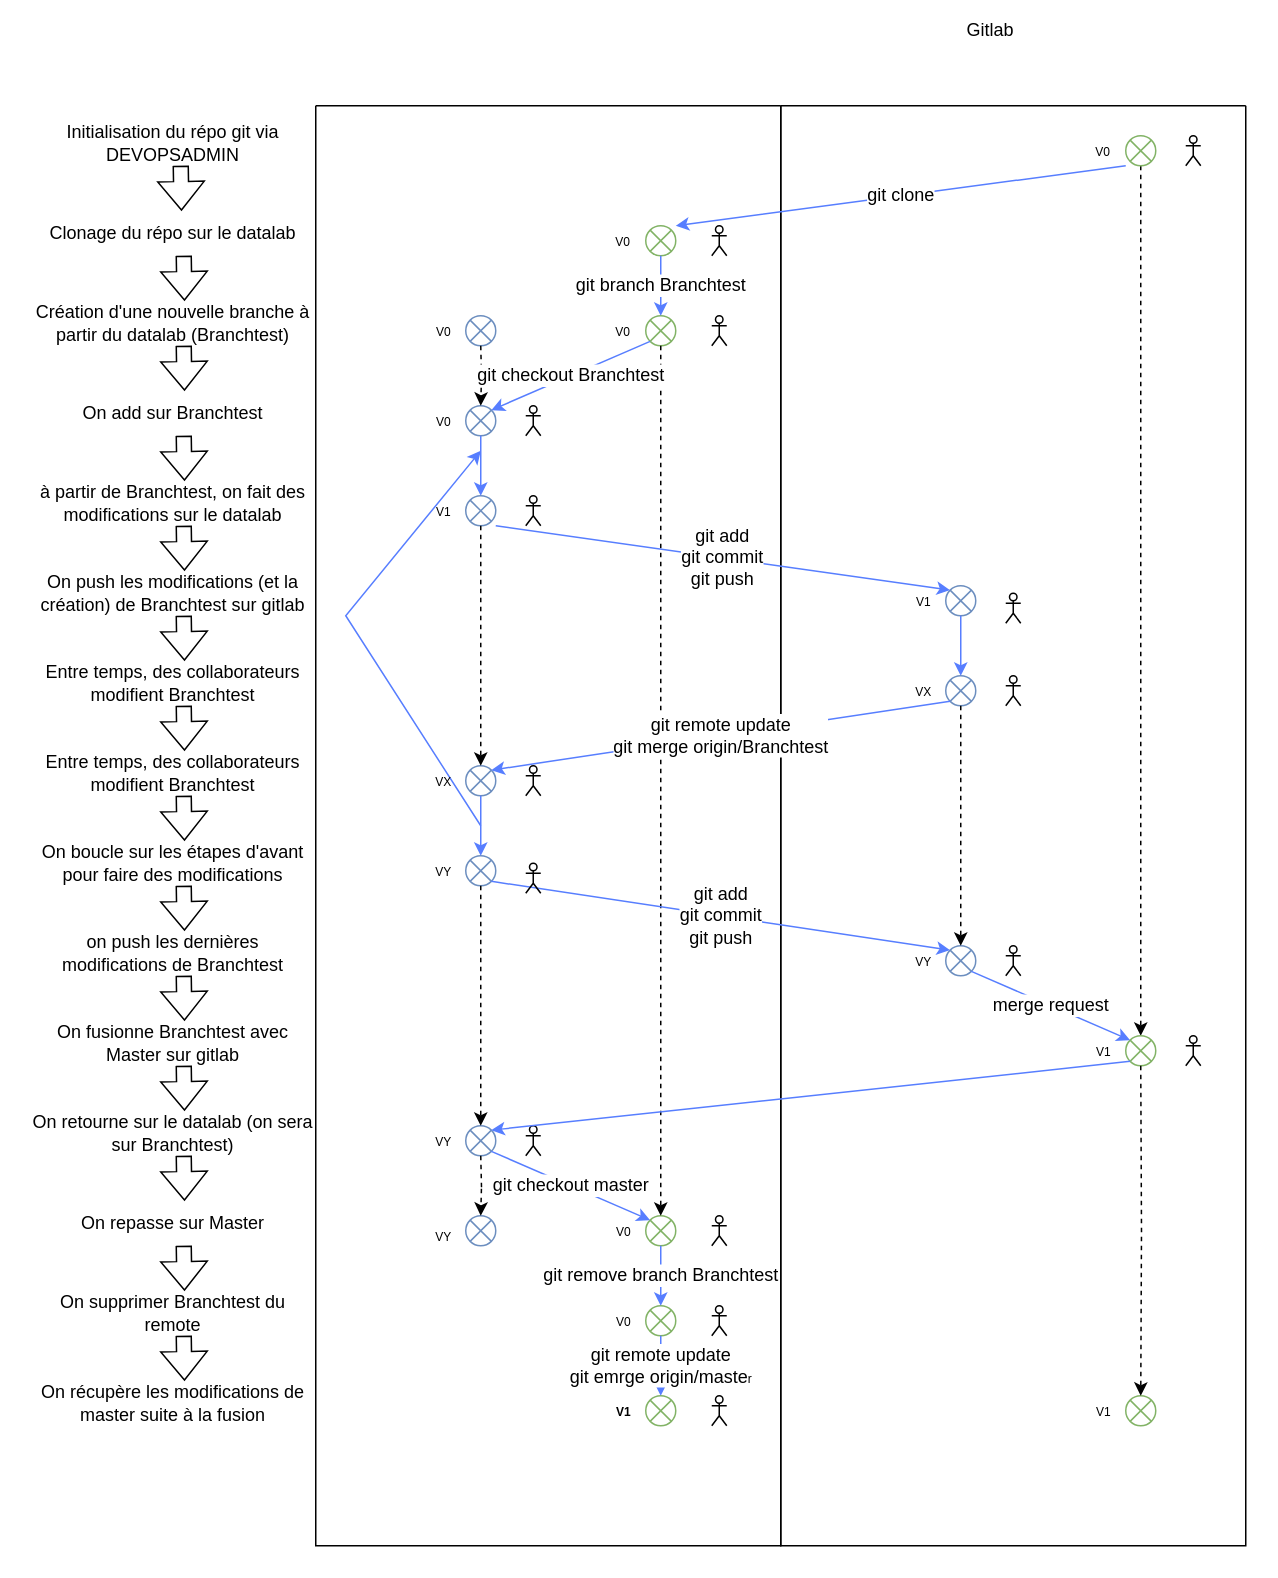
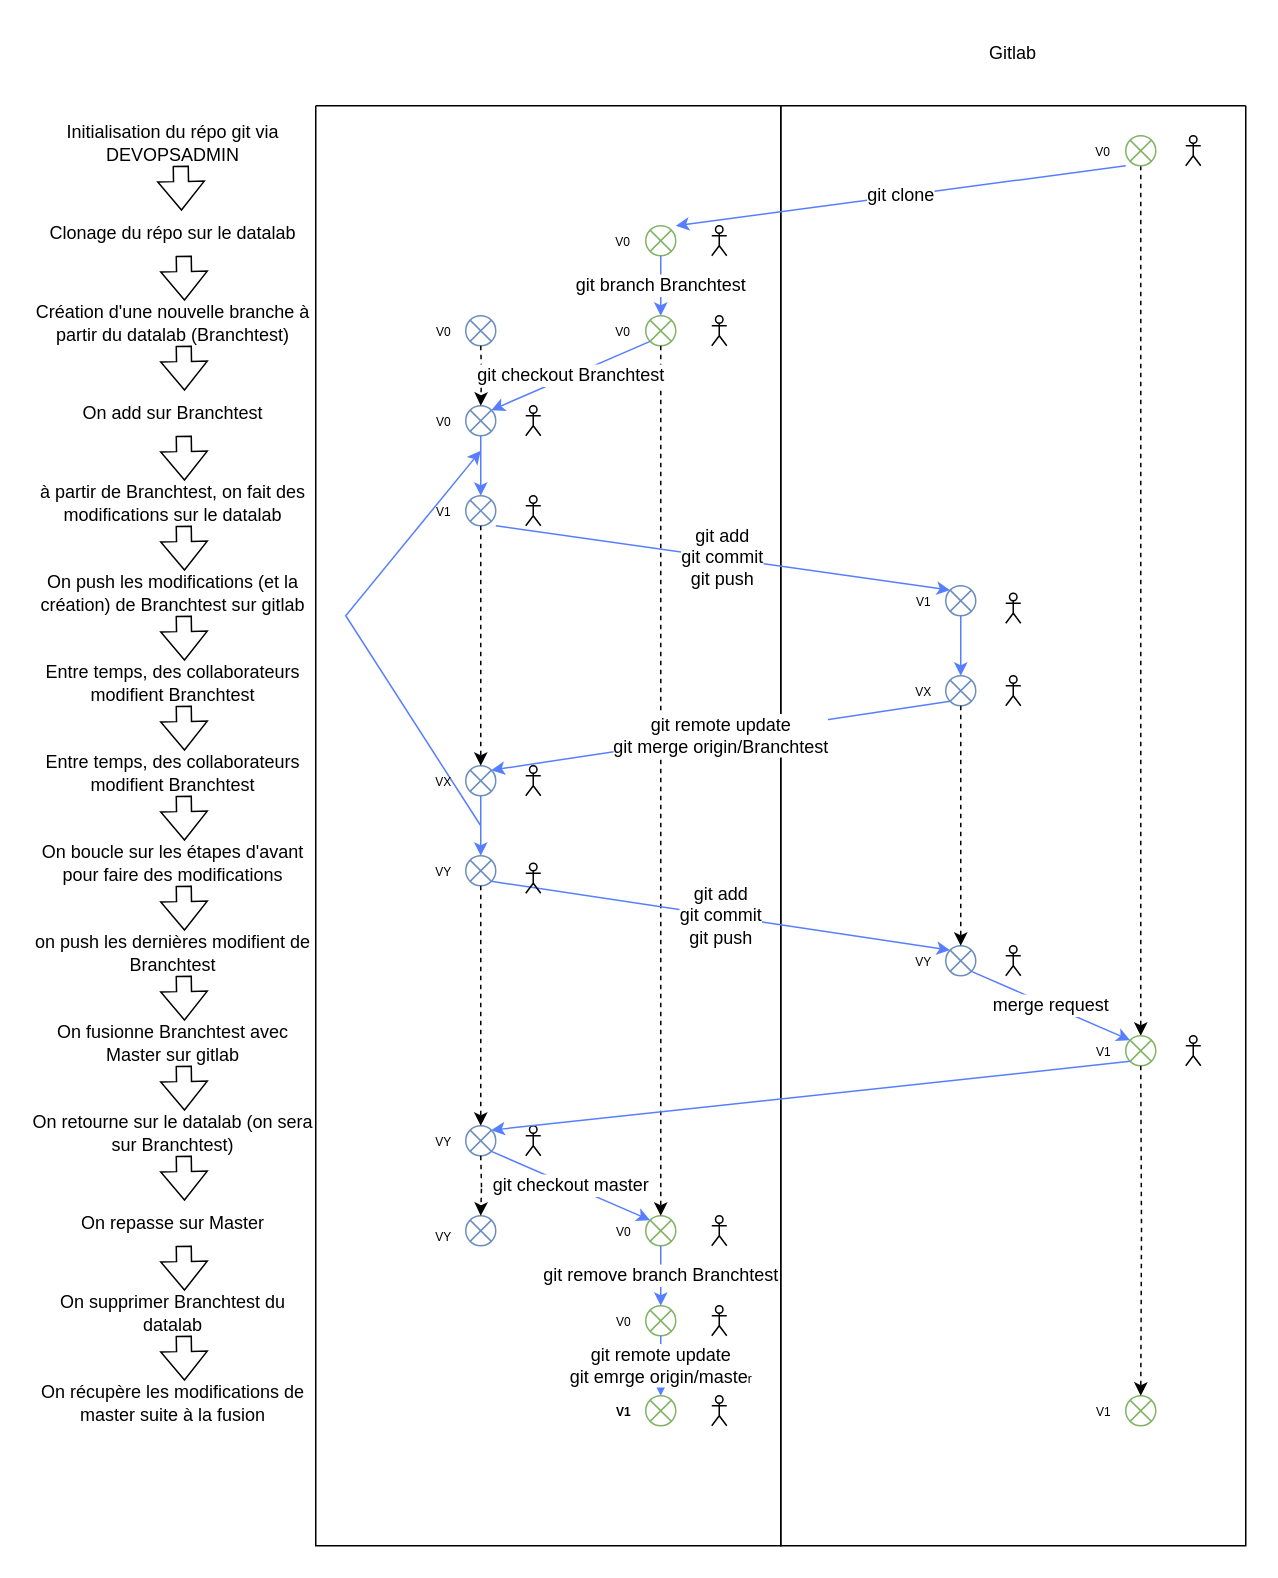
(991, 31) -> (1013, 53)
(173, 953) -> (173, 953)
(173, 1313) -> (173, 1313)
